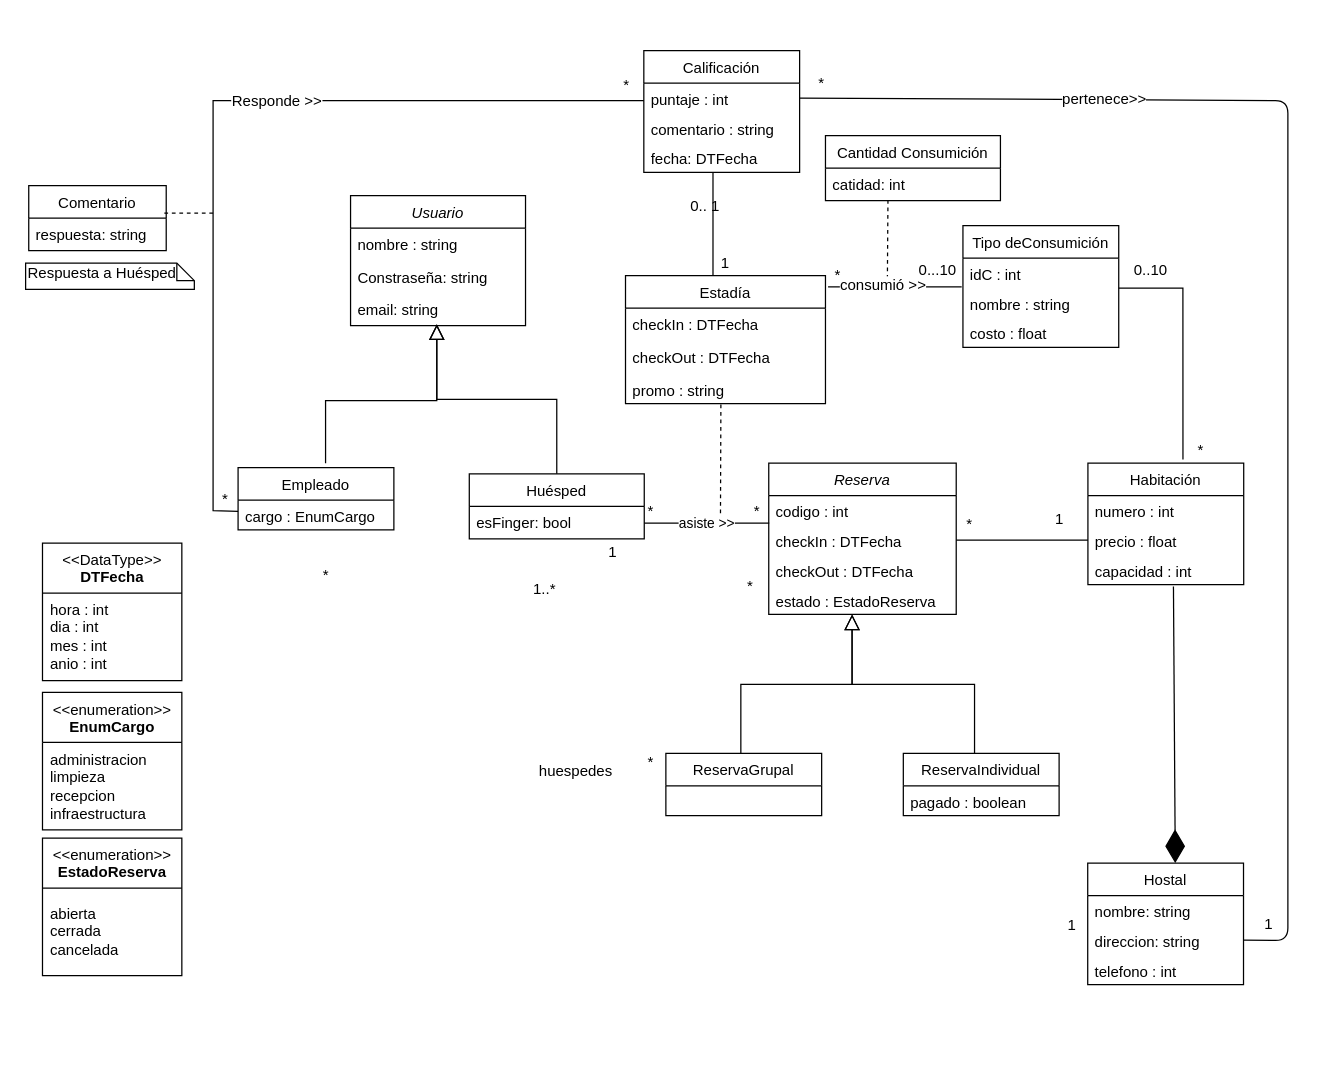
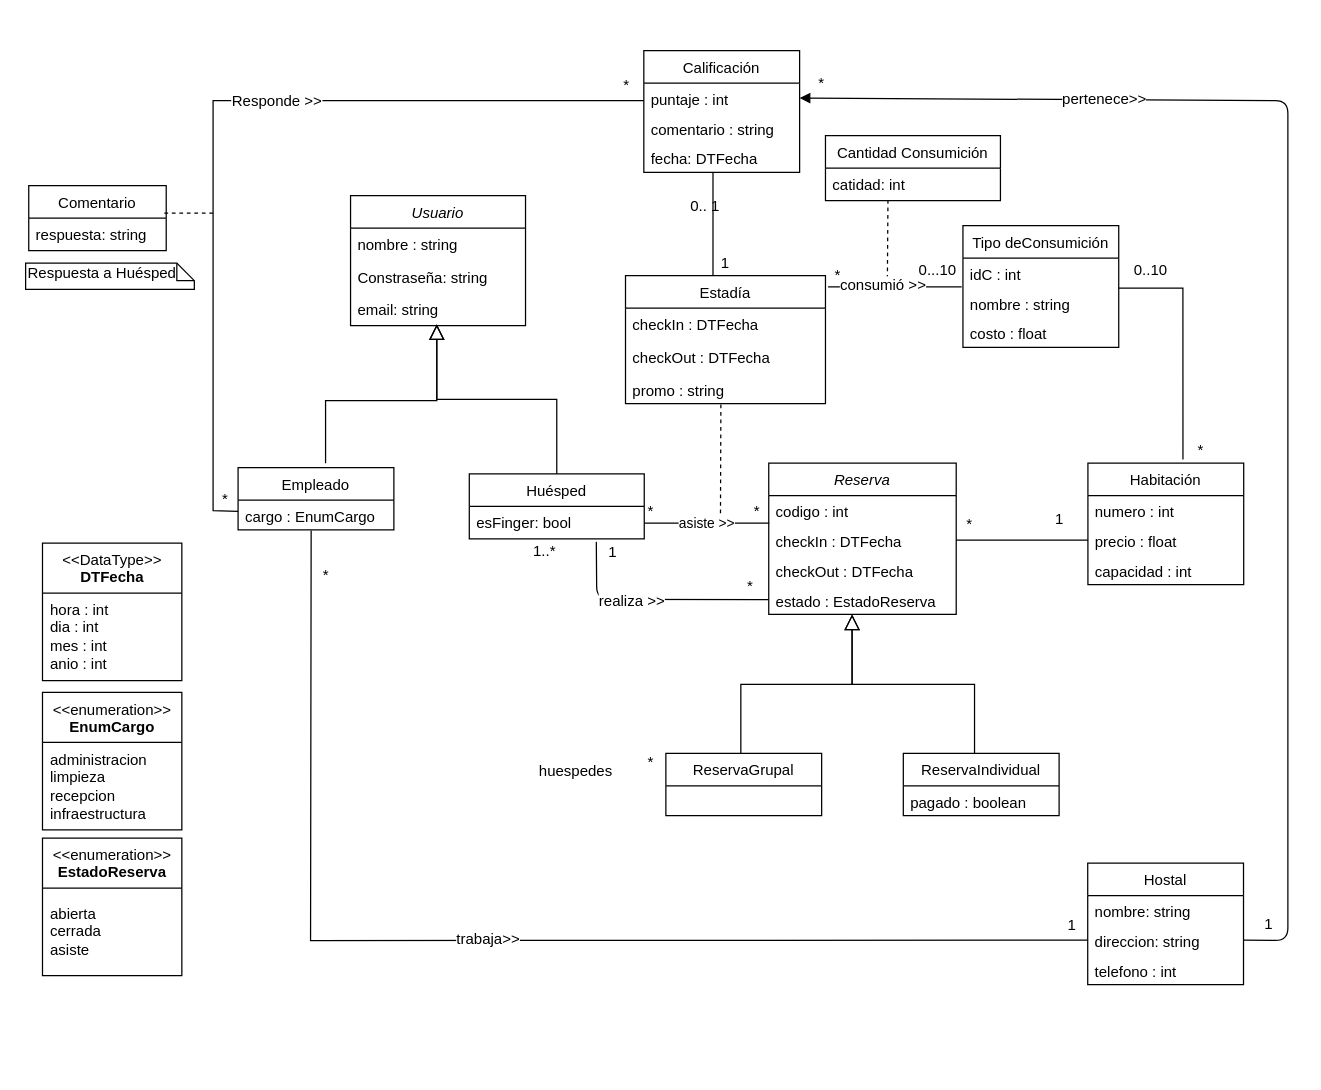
(806, 98) -> (811, 98)
(544, 589) -> (544, 551)
none -> (660, 599)
(1174, 709) -> none
(86, 932) -> (80, 932)
none -> (495, 941)
